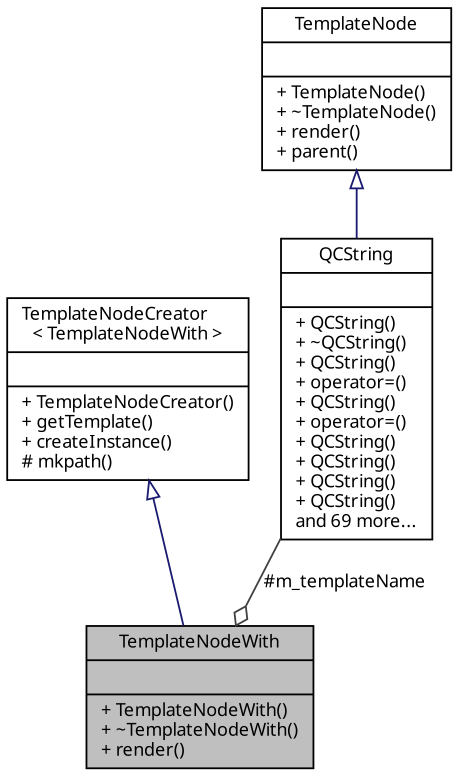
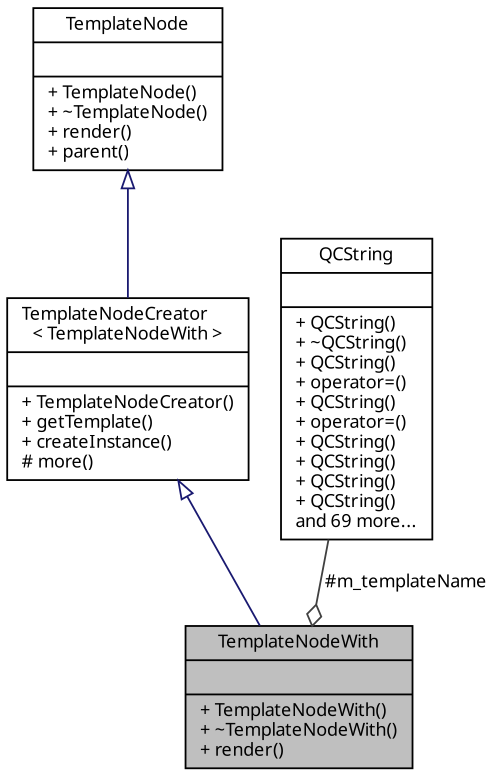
(357, 214) -> (128, 243)
(68, 462) -> (58, 462)
